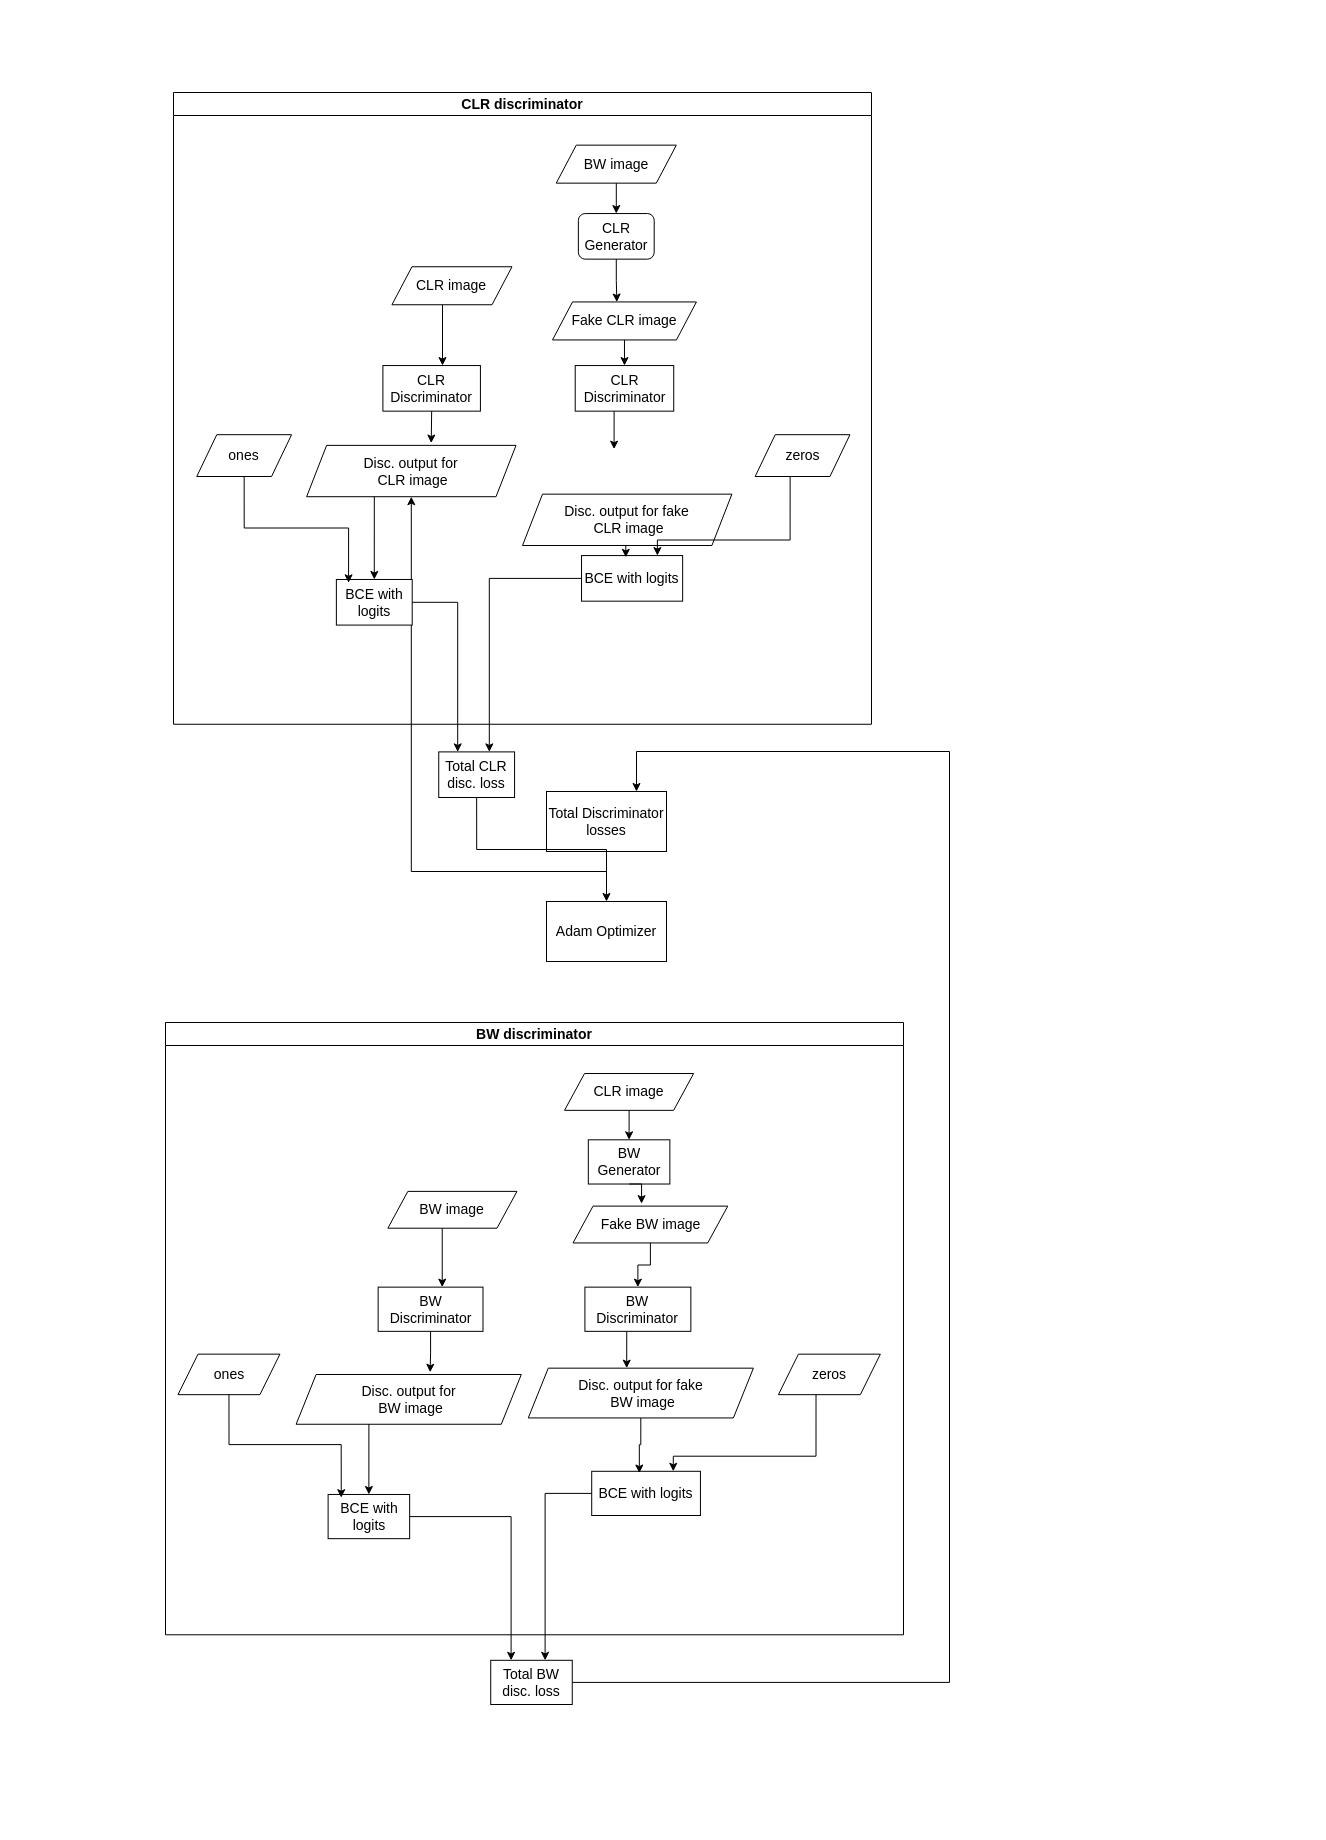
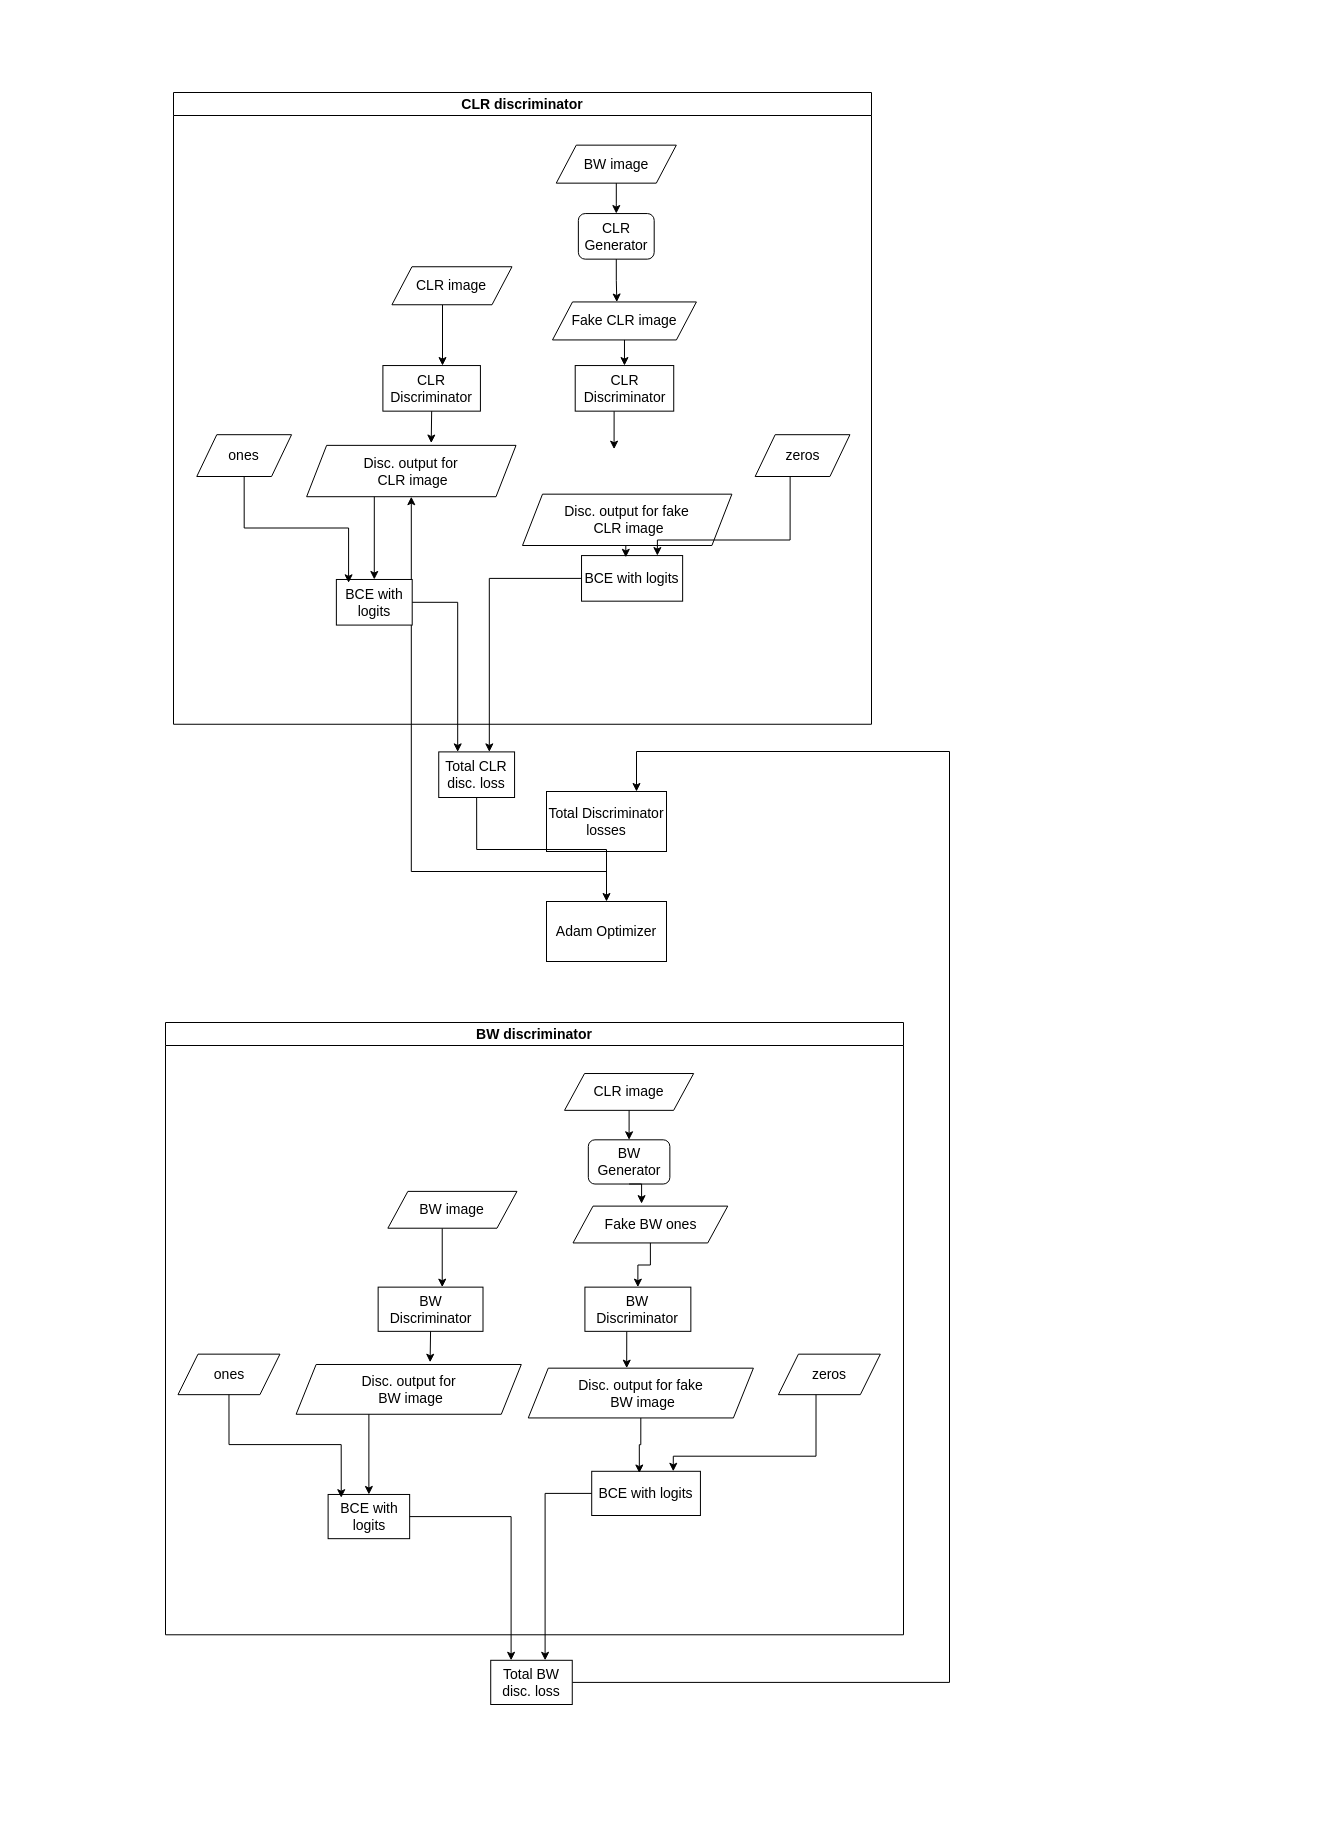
(629, 1162) -> (629, 1162)
(651, 1225) -> (651, 1225)
(409, 1399) -> (409, 1389)
